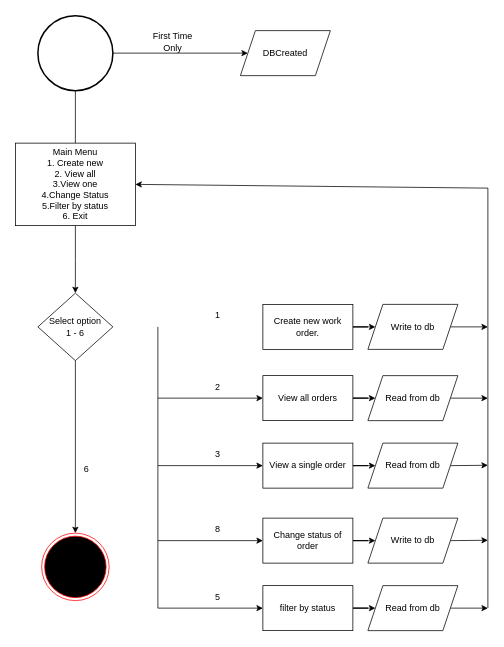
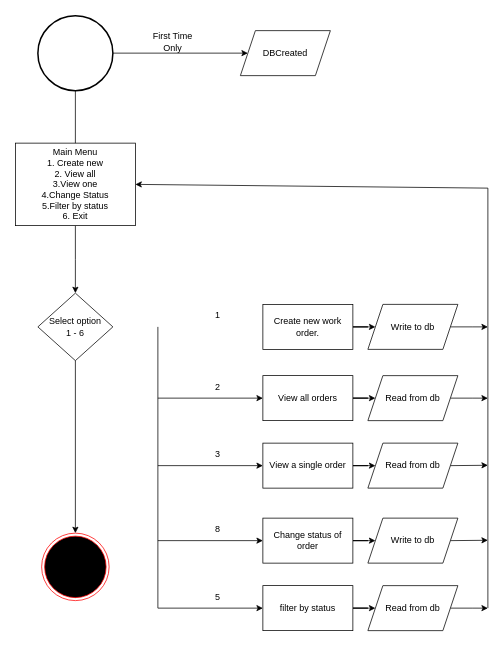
(87, 469) -> none
